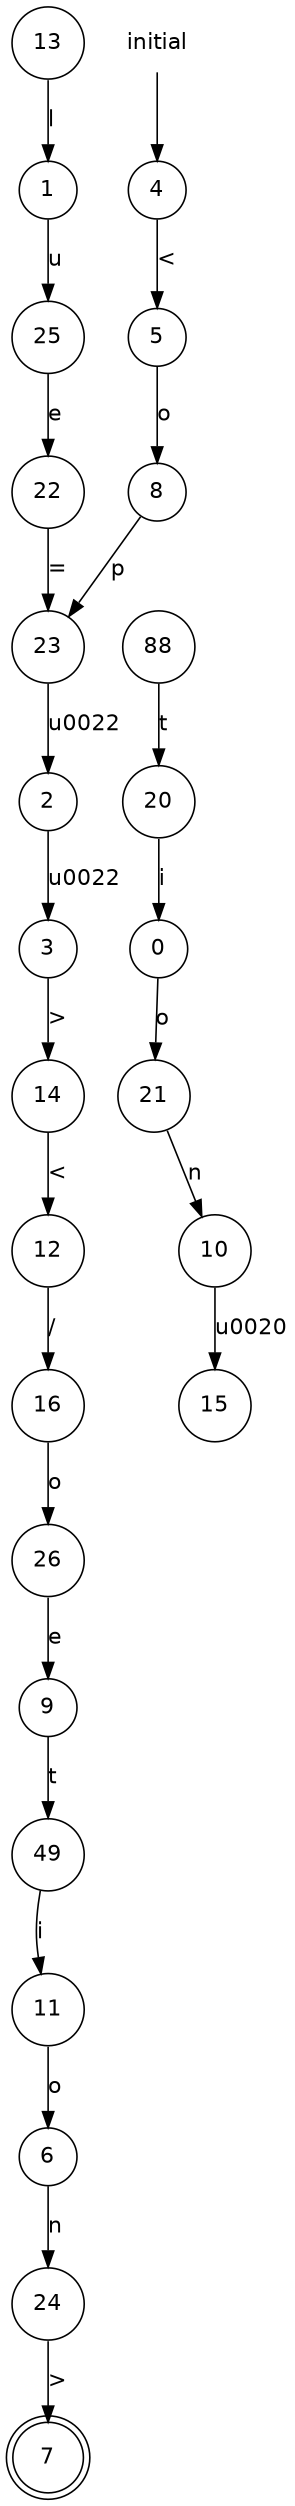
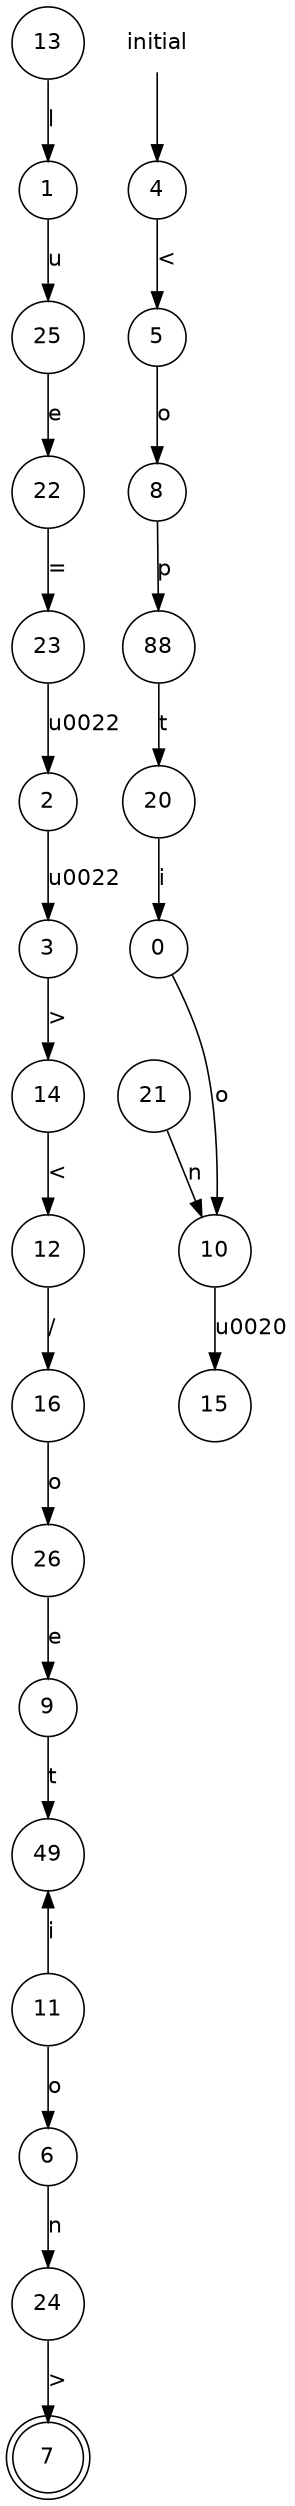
(110, 560) -> (158, 558)
(157, 1010) -> (210, 1083)
(37, 1924) -> (48, 1941)
